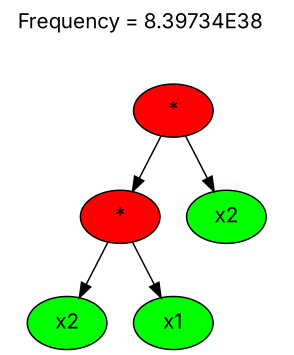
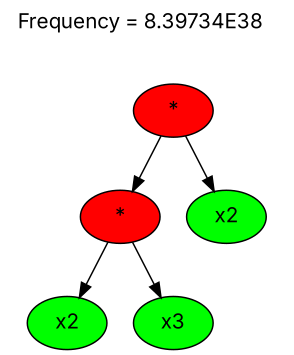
(173, 323) -> (173, 323)
